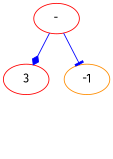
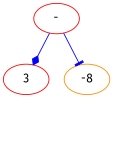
(87, 79) -> (87, 79)
